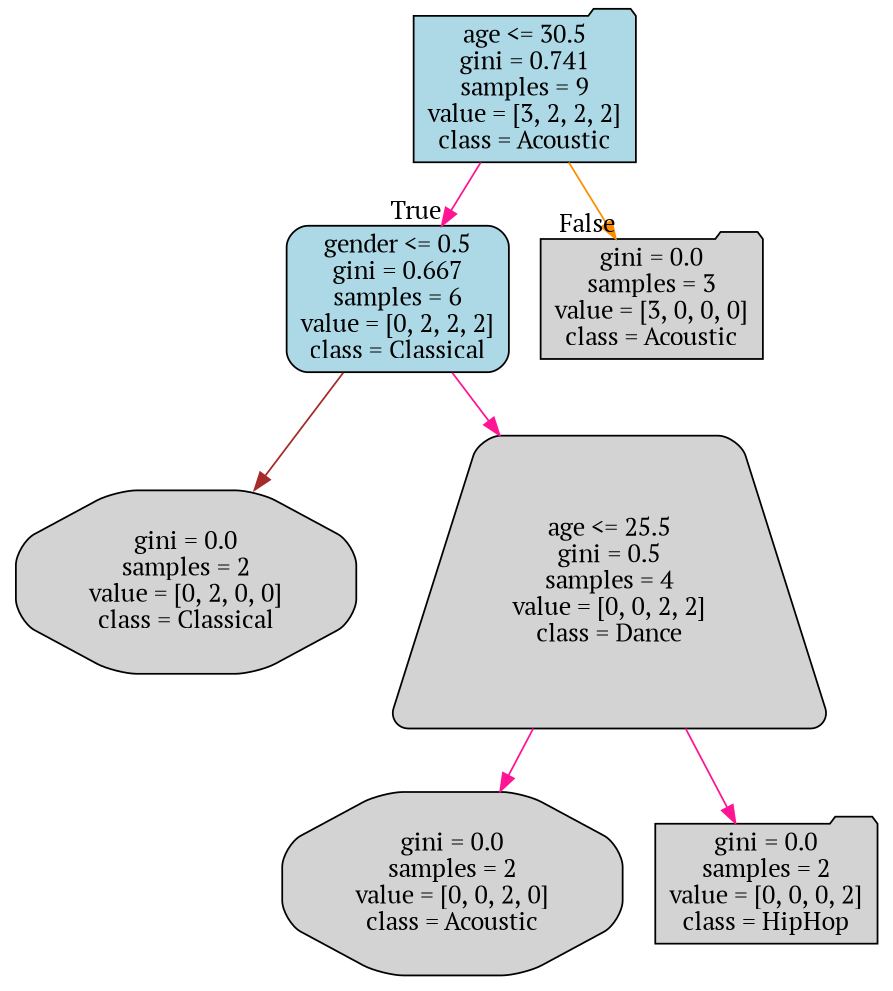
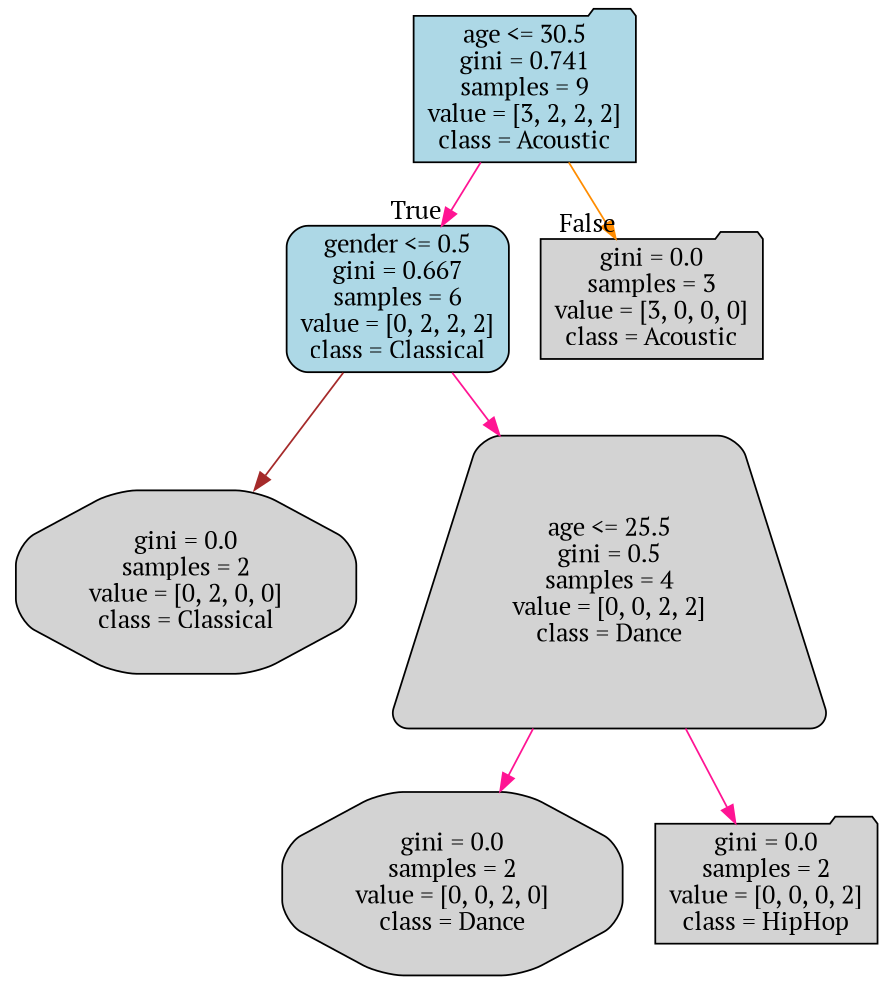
(452, 884) -> (452, 884)
